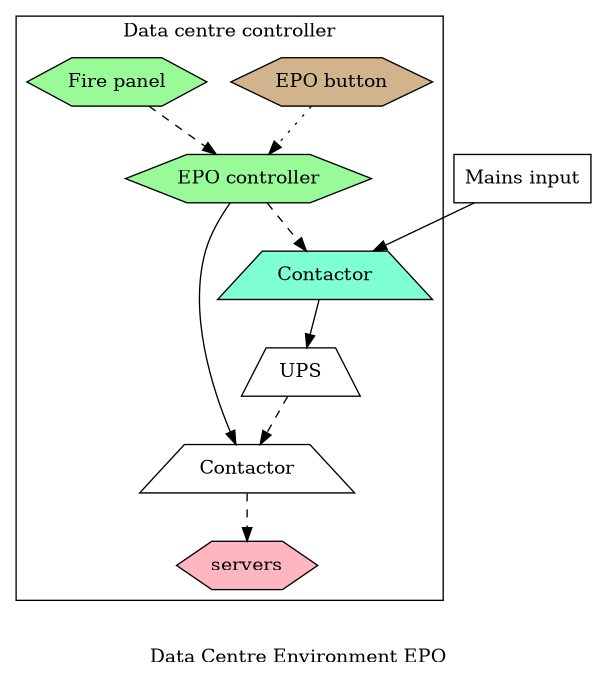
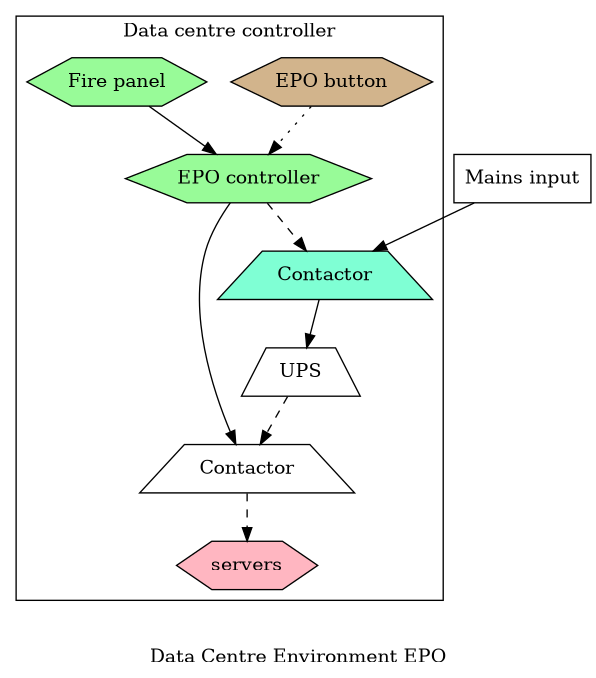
(177, 126) -> (177, 126)
